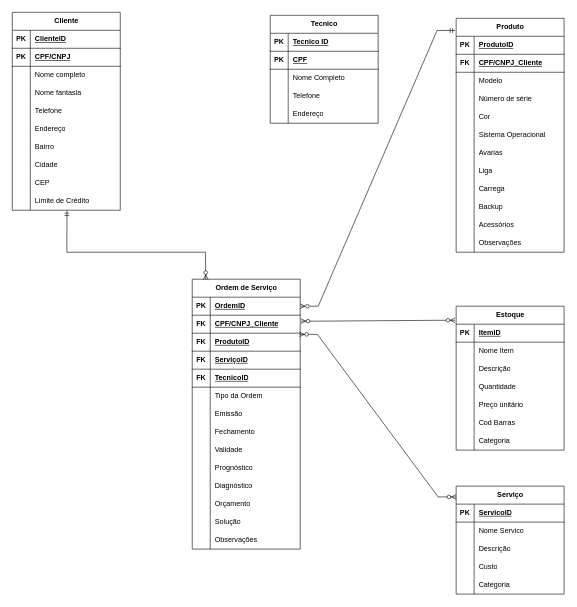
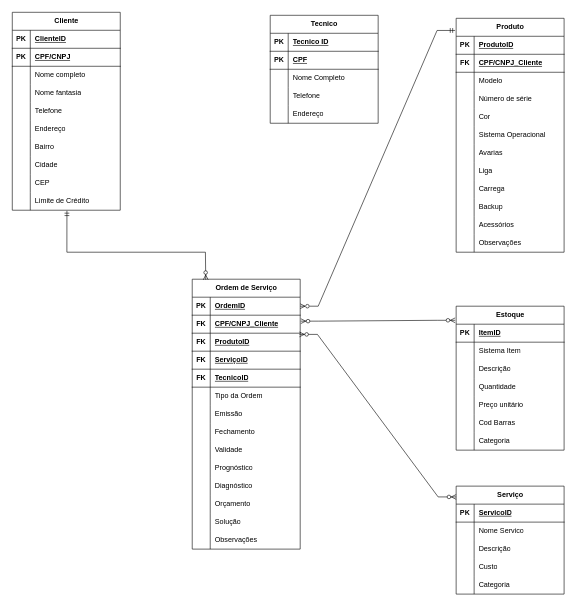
(497, 351) -> (502, 351)
